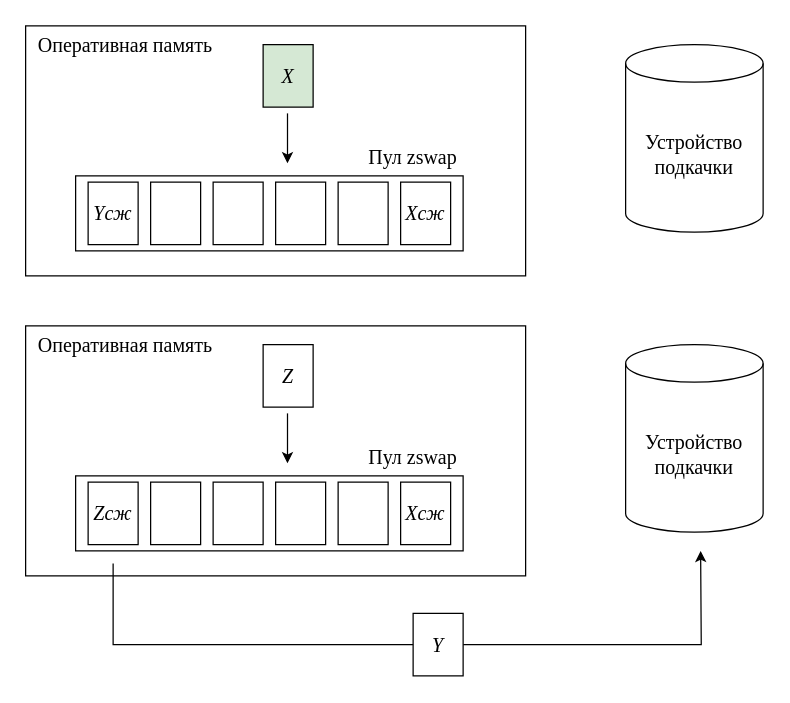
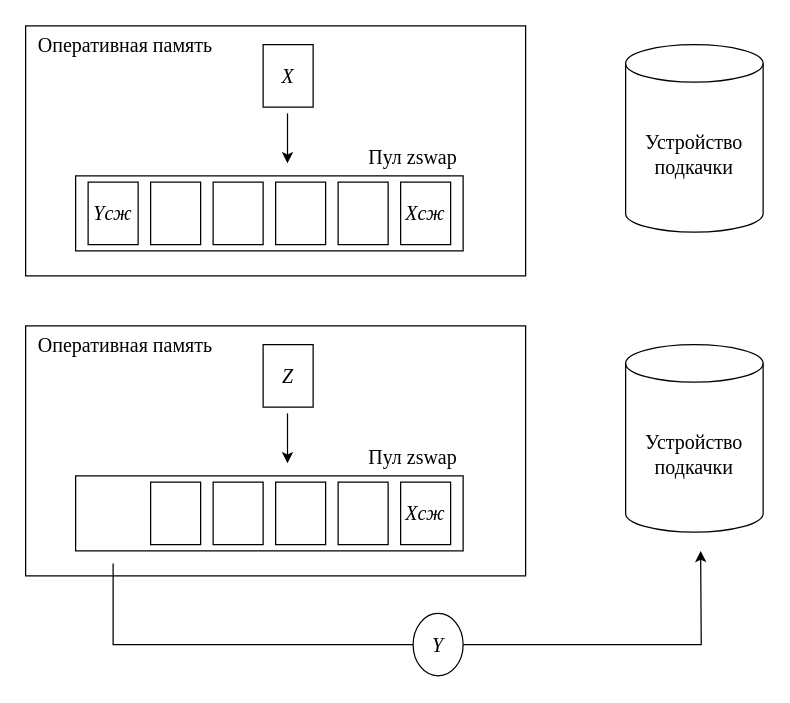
(288, 76) -> (288, 76)
(113, 513) -> none
(438, 644) -> (438, 644)
